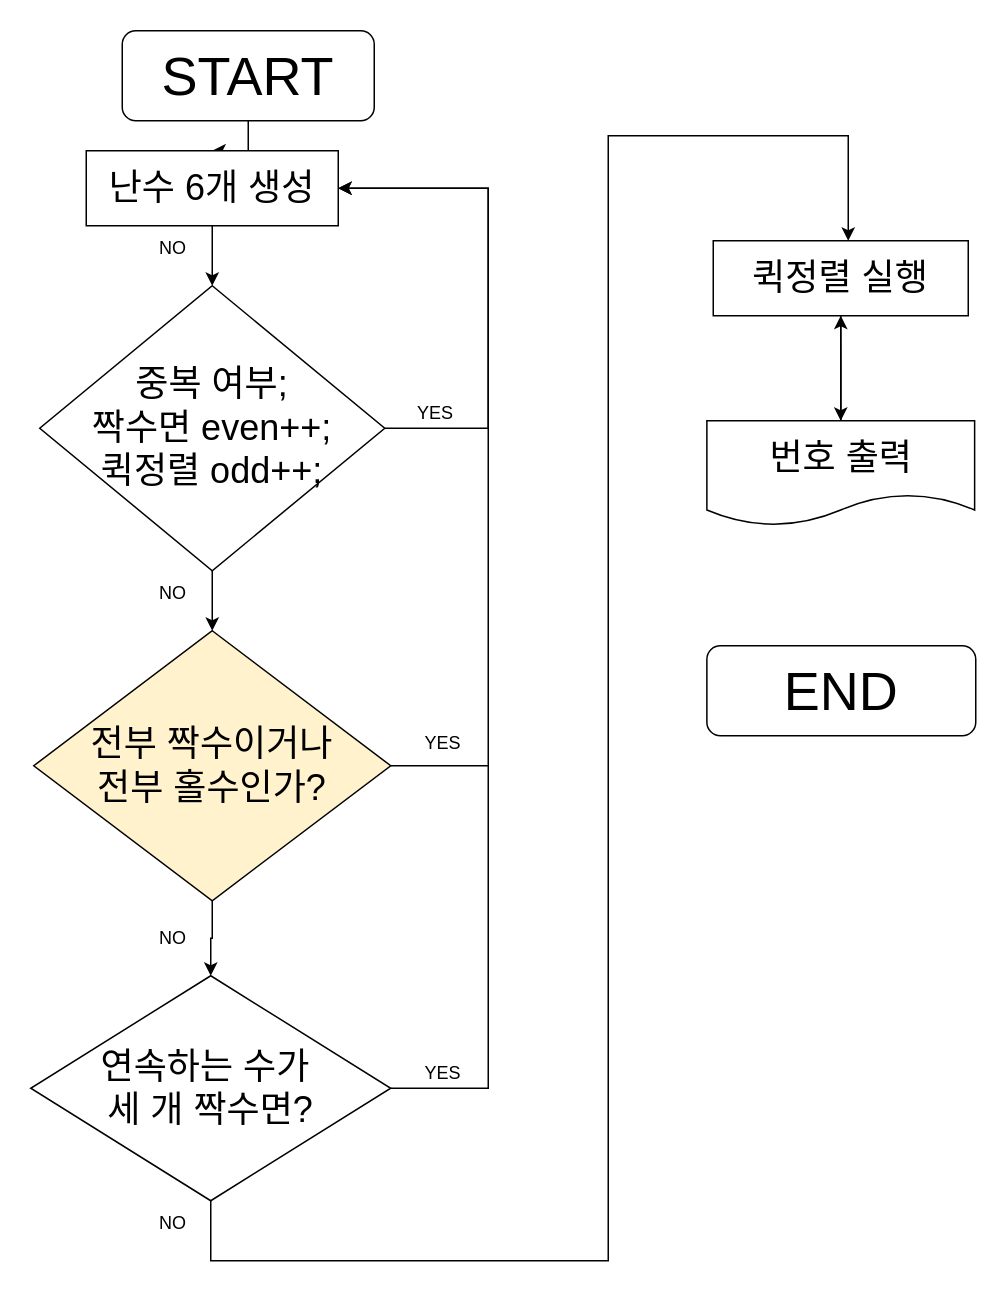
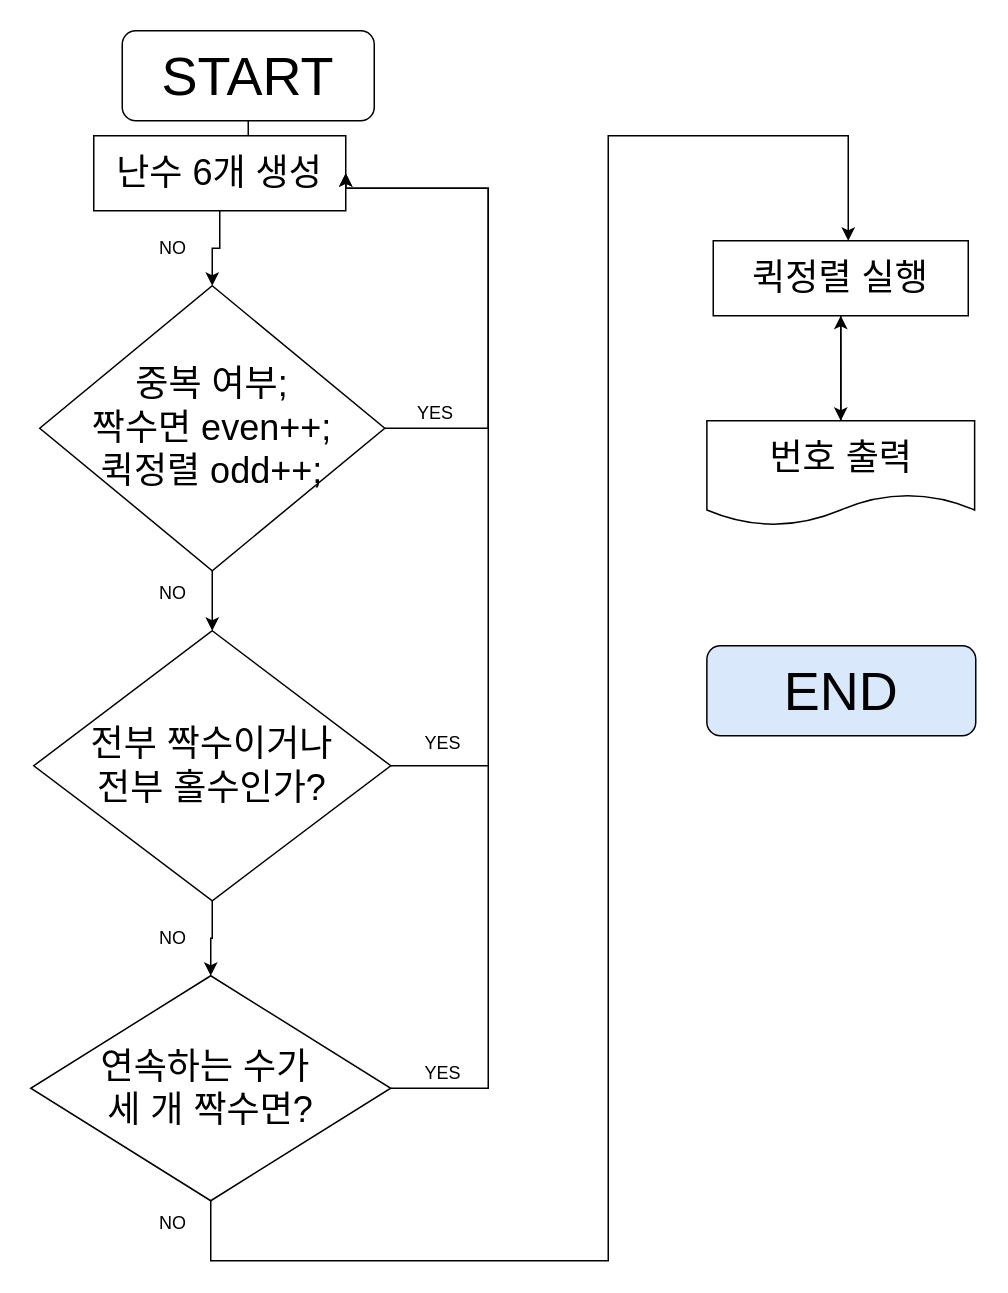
(212, 188) -> (220, 173)
(841, 691) -> (841, 691)
(212, 766) -> (212, 766)
